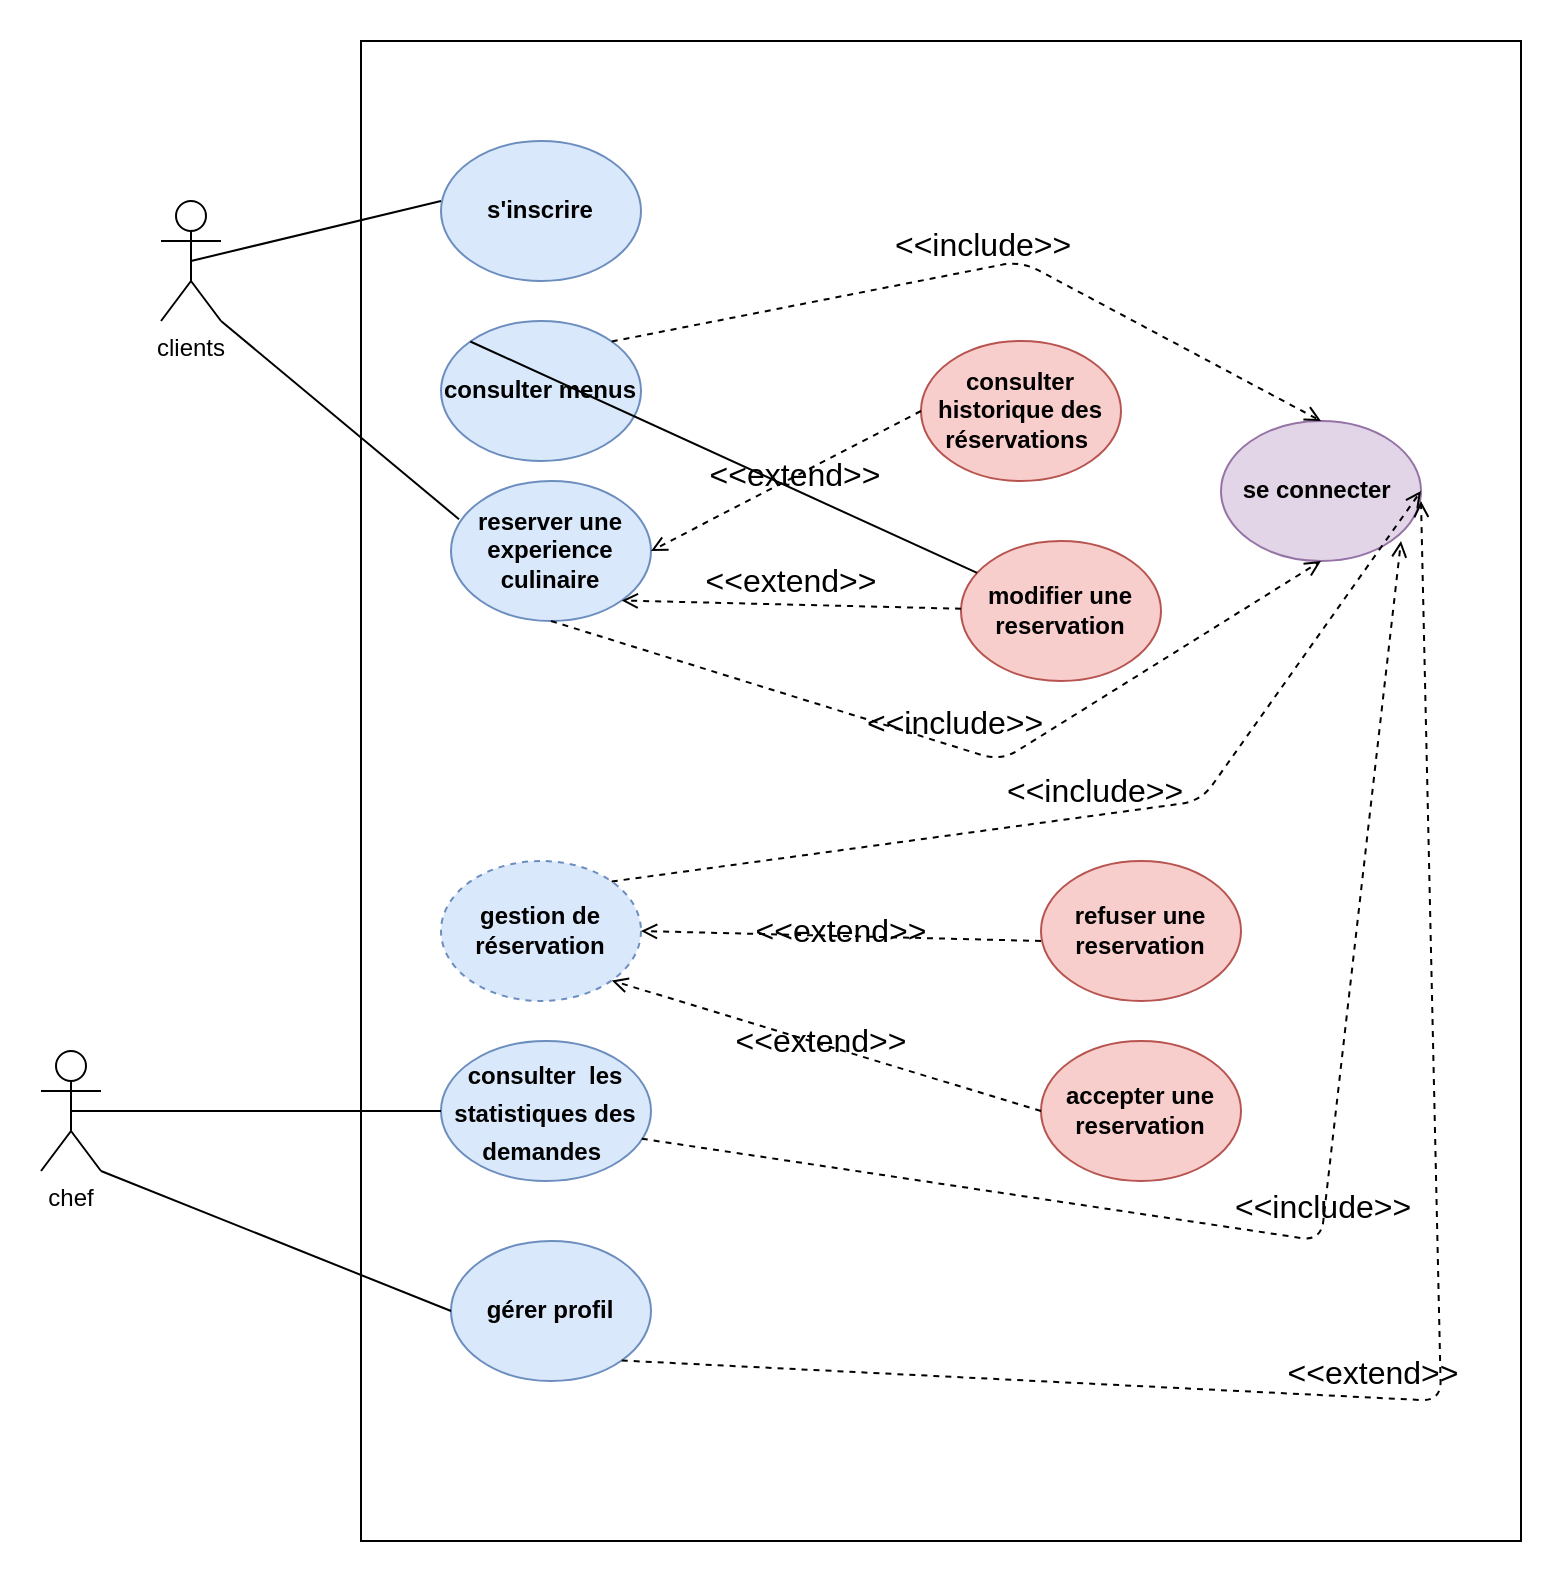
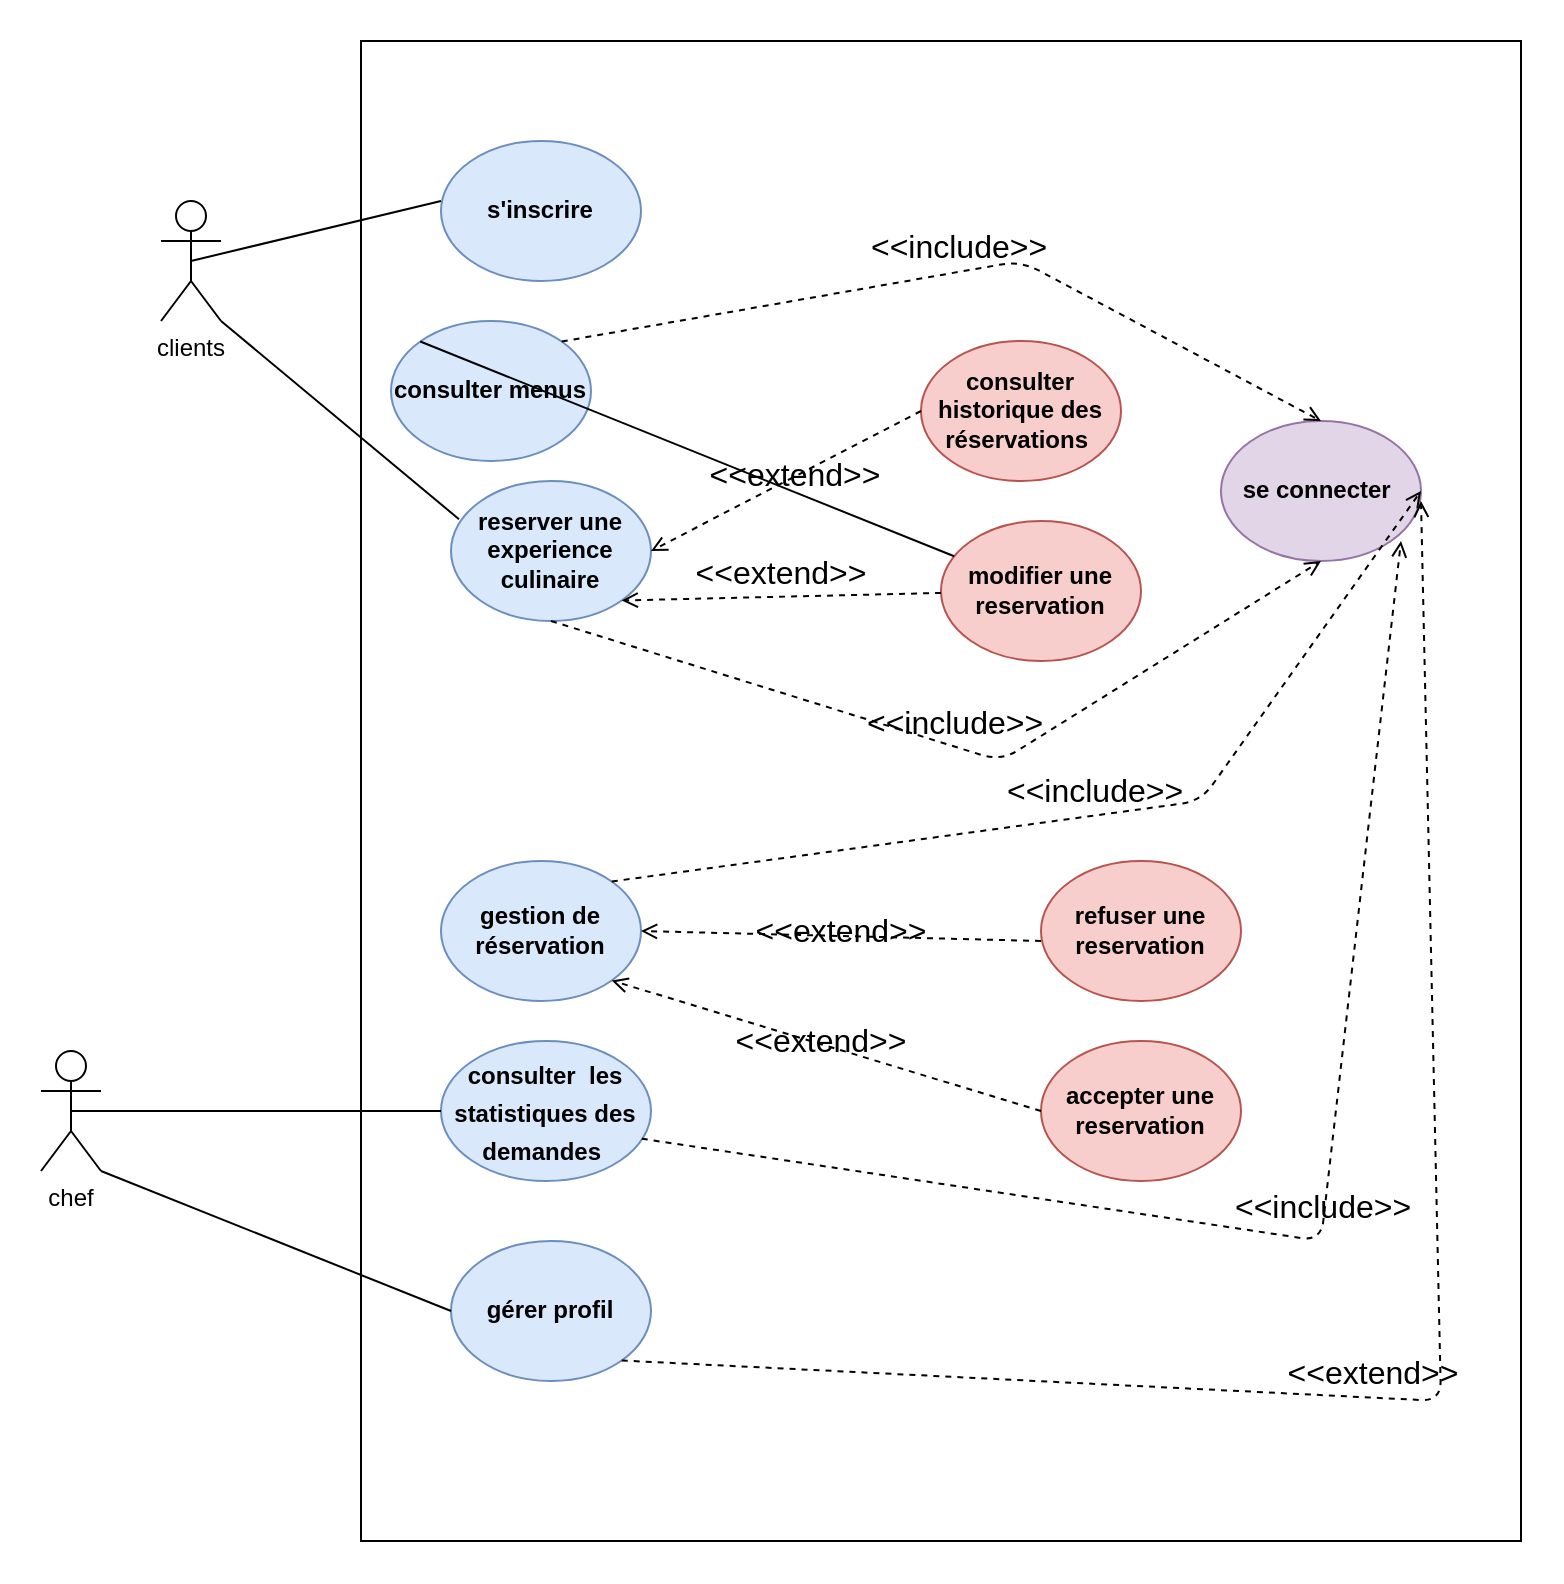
(541, 391) -> (491, 391)
(1061, 611) -> (1041, 591)
(541, 931) -> (541, 931)
